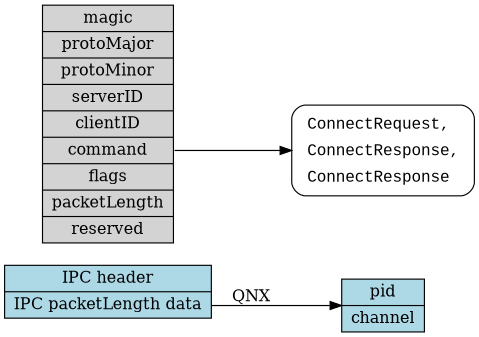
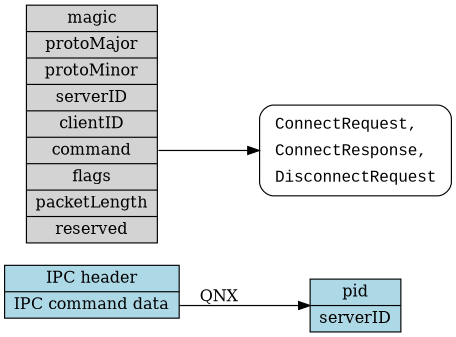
(378, 177) -> (356, 177)
(108, 304) -> (92, 304)
(383, 318) -> (355, 318)
